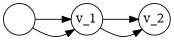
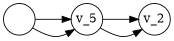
(87, 19) -> (87, 19)
